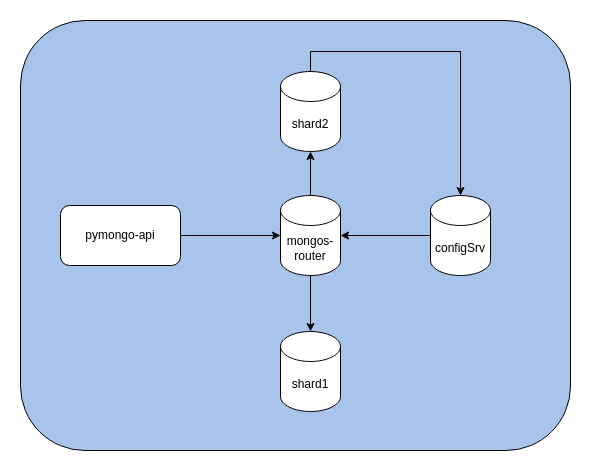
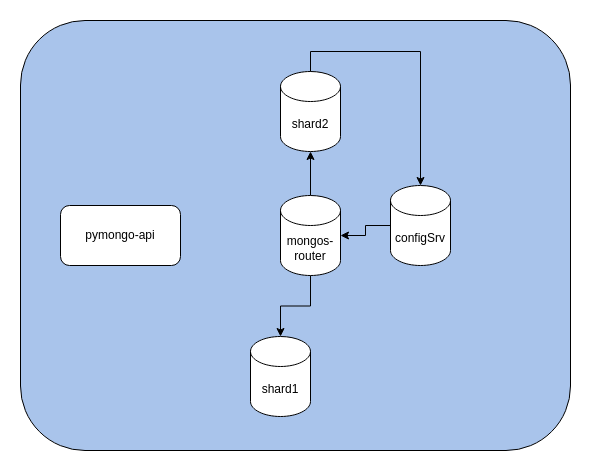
(227, 236) -> none
(461, 236) -> (421, 226)
(311, 372) -> (281, 377)
